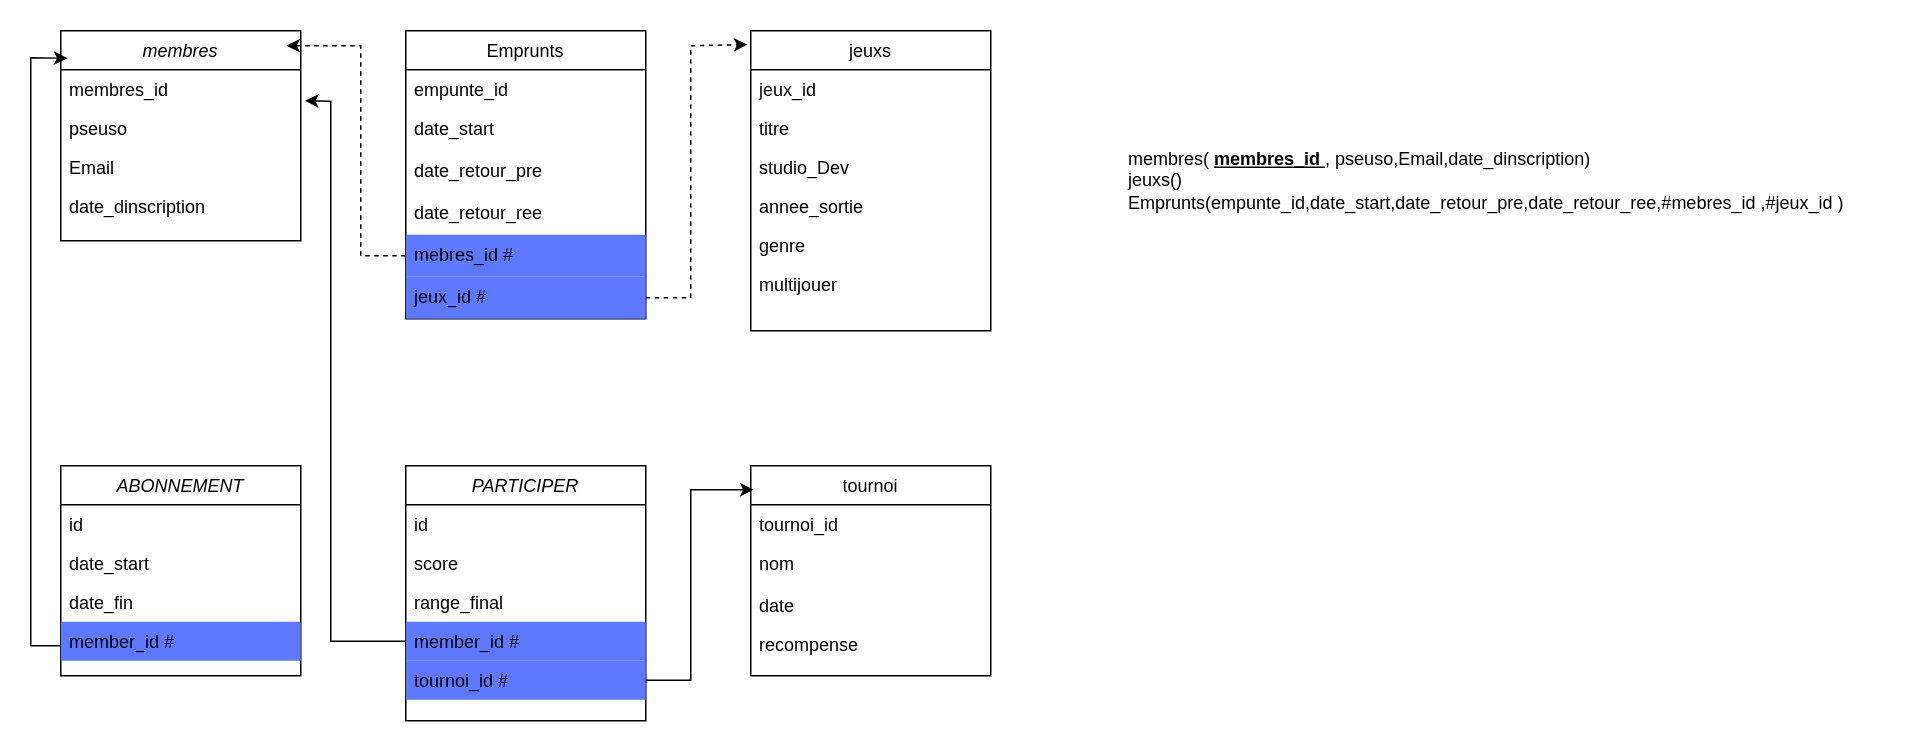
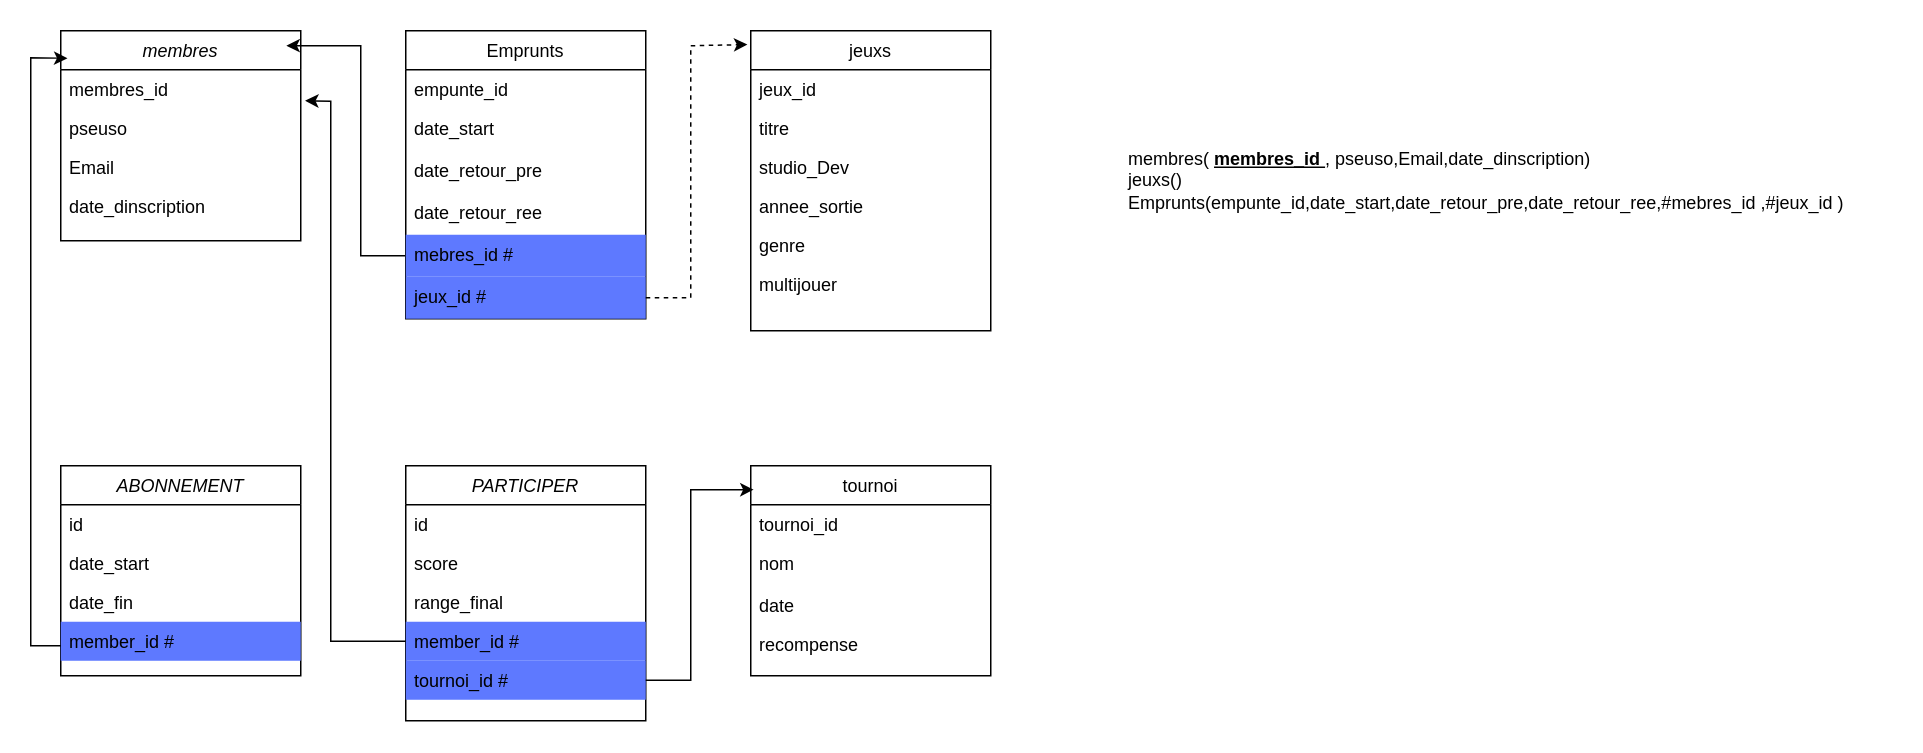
(361, 142) -> (361, 142)
